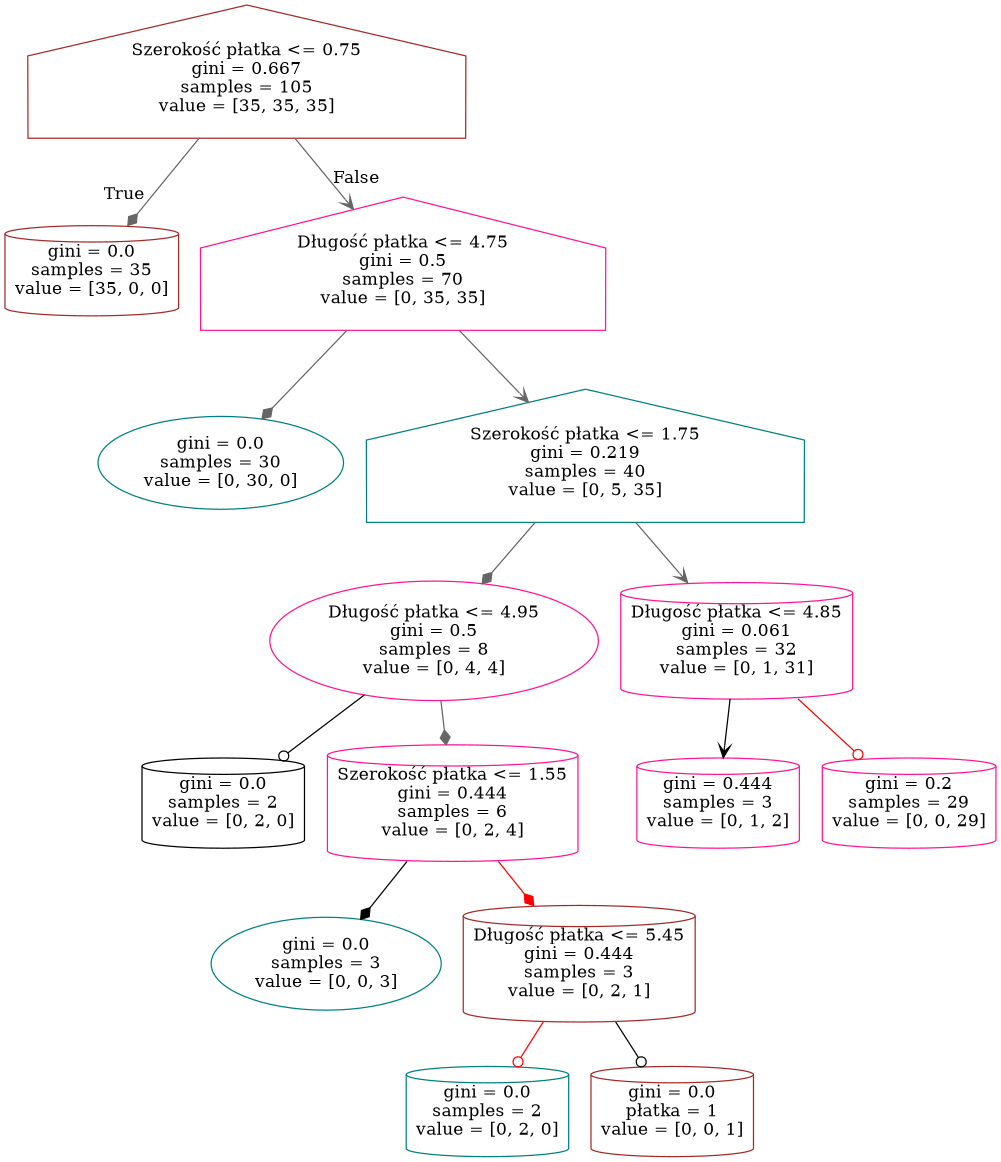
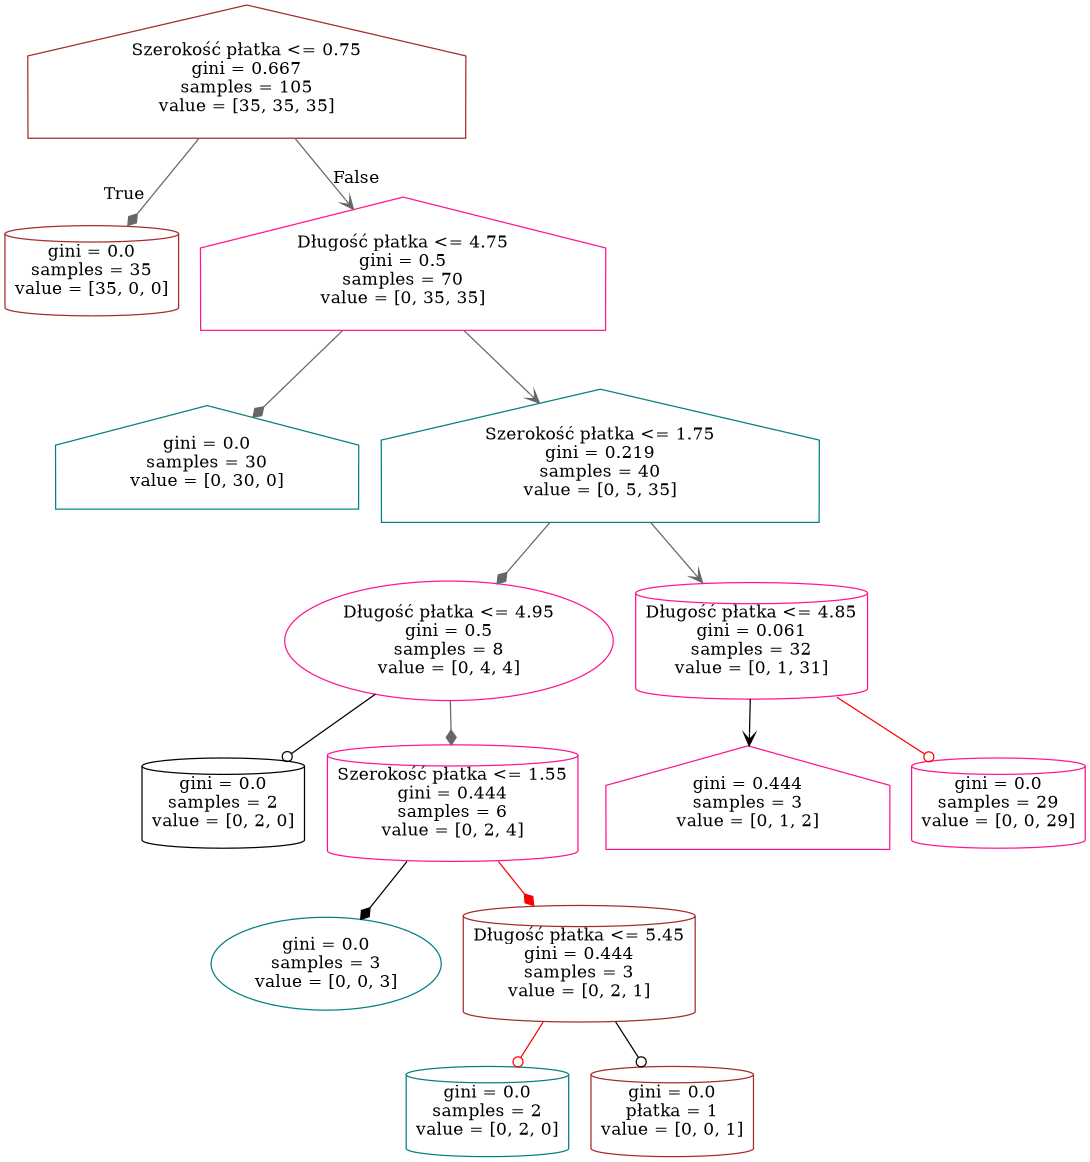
(221, 463) -> (207, 463)
(718, 803) -> (748, 803)
(909, 803) -> (998, 803)
